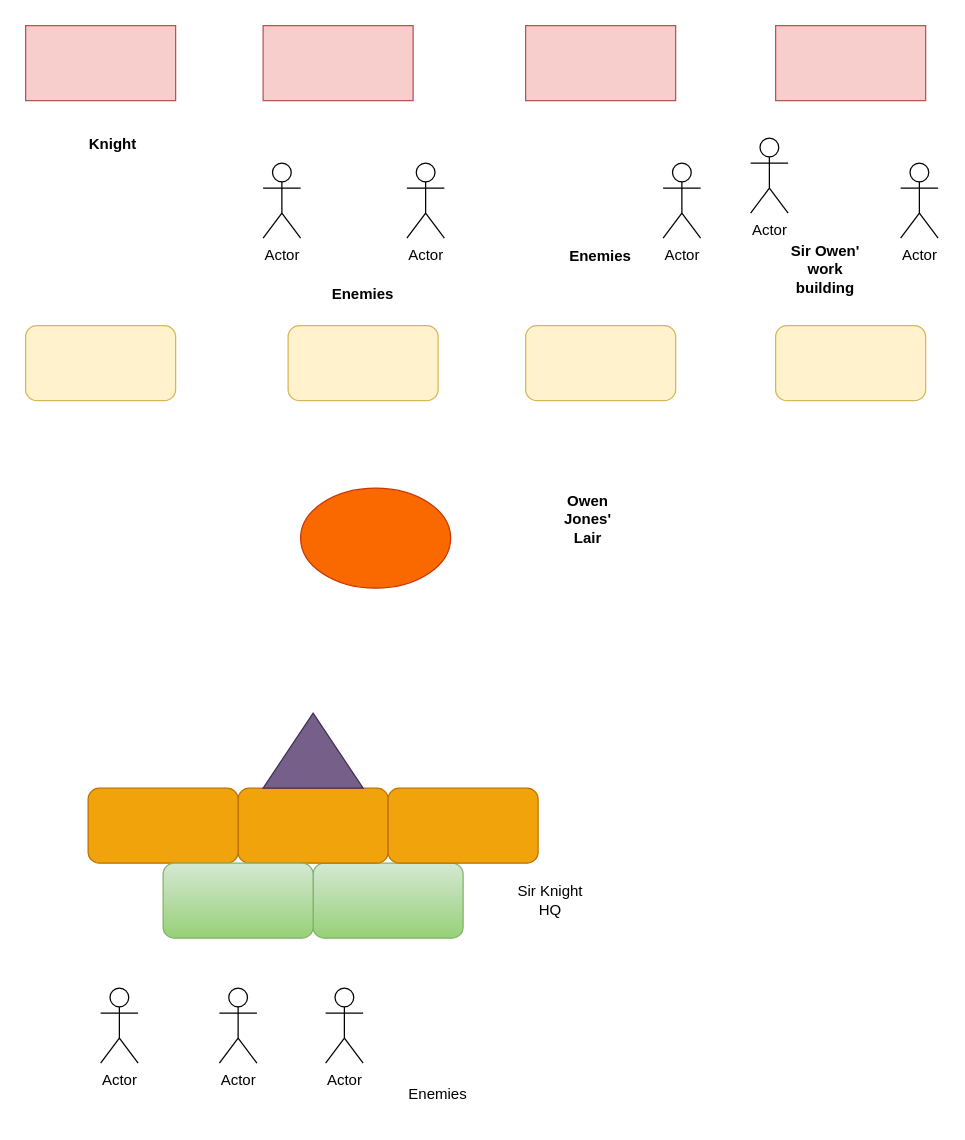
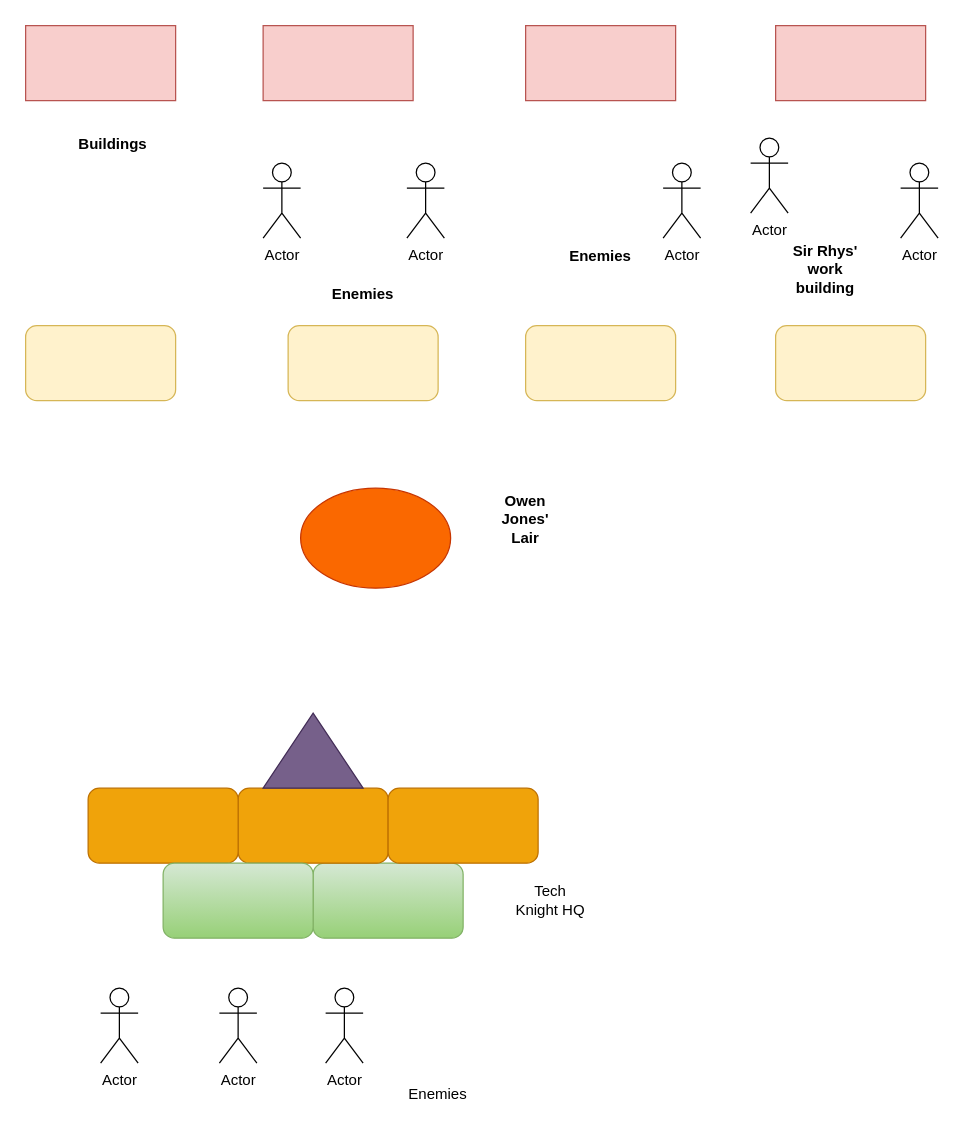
(113, 144) -> (113, 144)
(826, 269) -> (826, 269)
(588, 519) -> (526, 519)
(551, 901) -> (551, 901)
